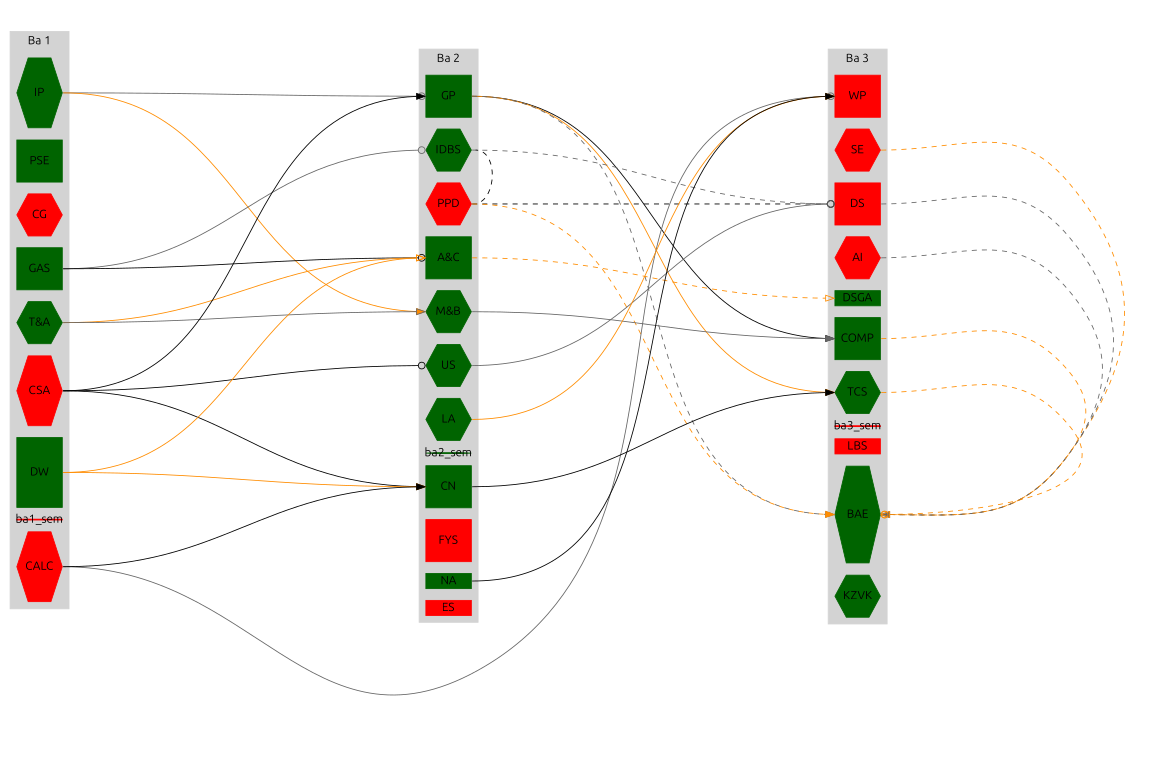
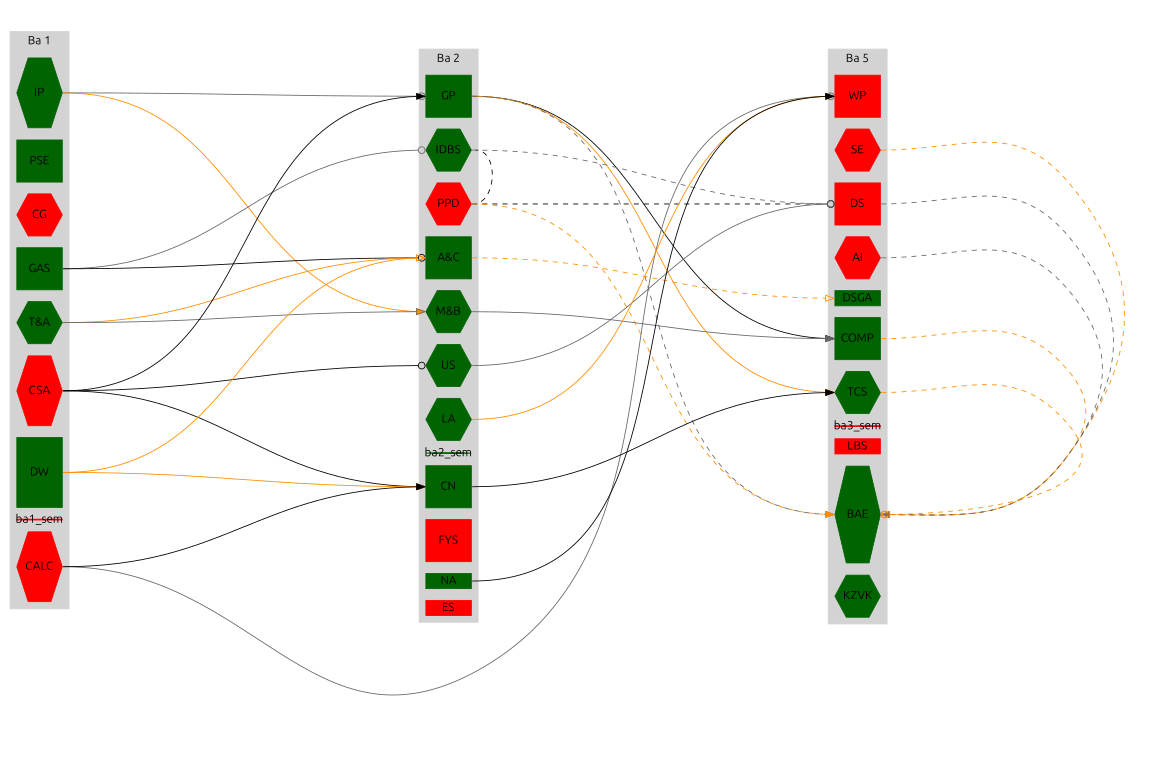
(858, 59) -> (858, 59)
